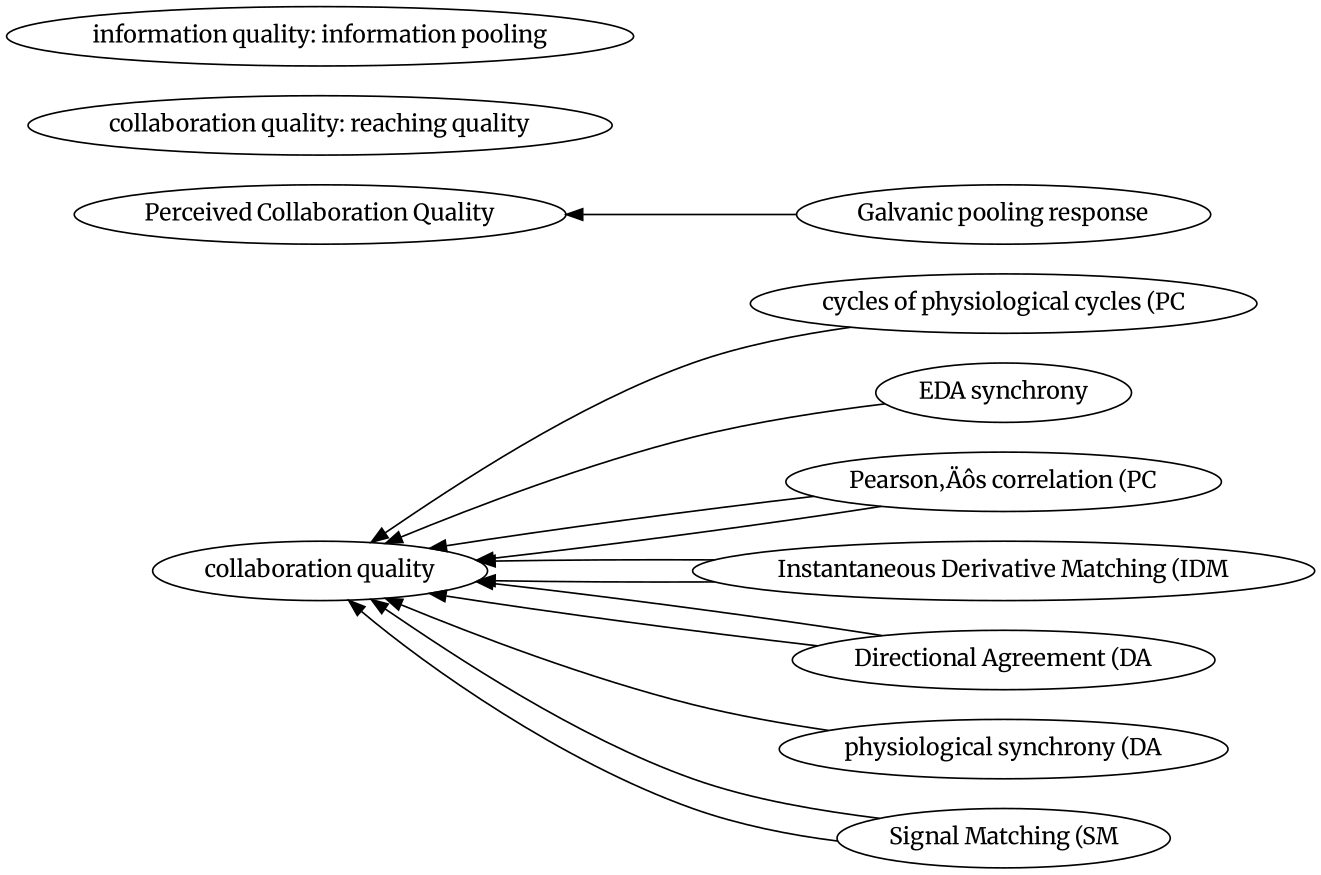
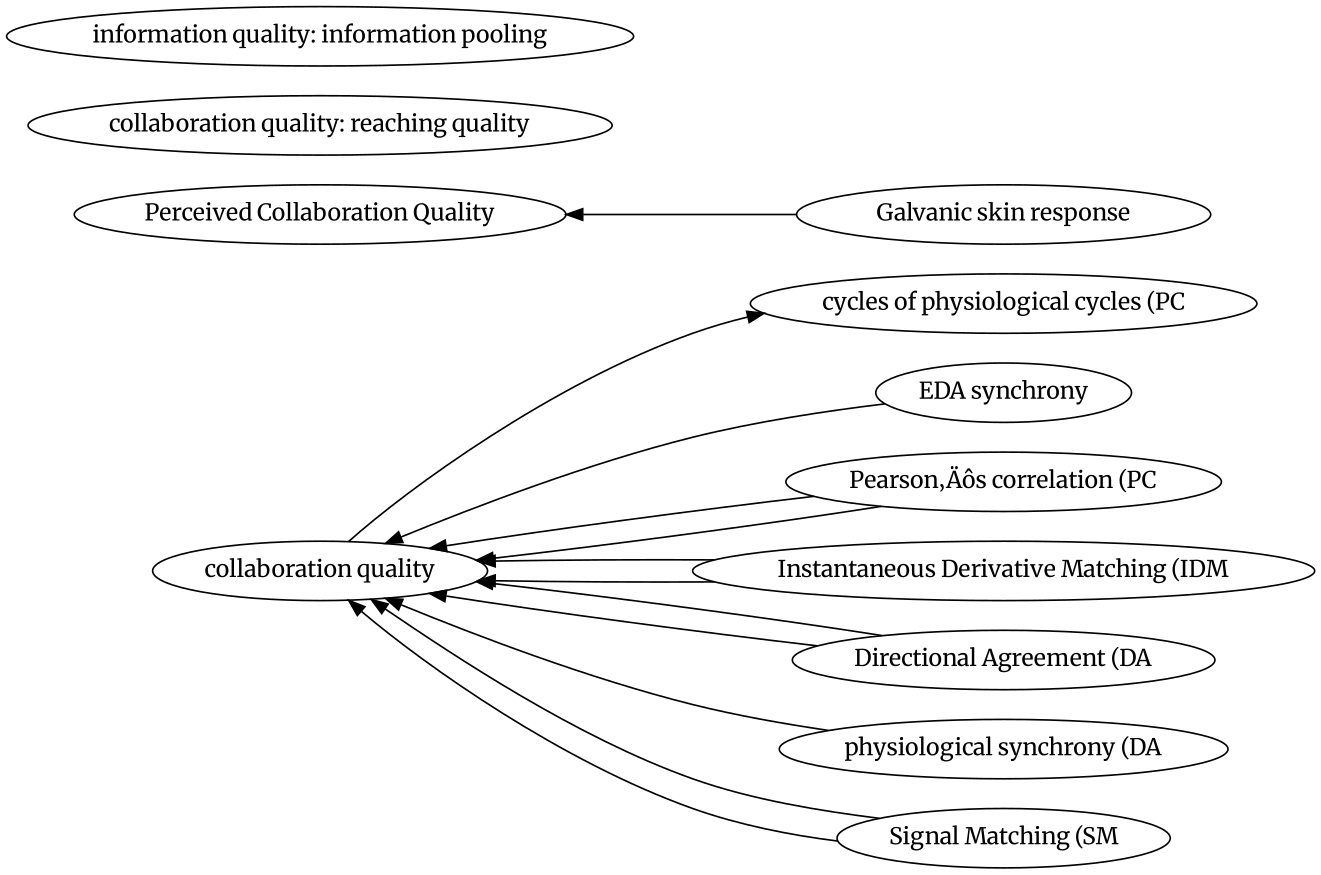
(1004, 214) -> (1004, 214)
(605, 400) -> (536, 408)
